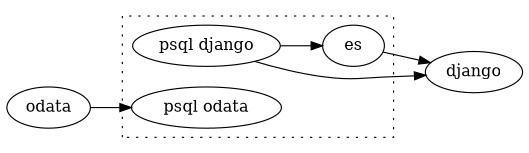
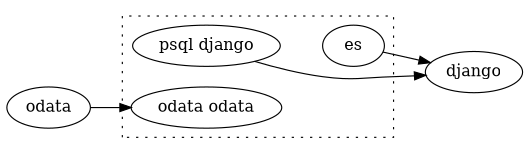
(296, 46) -> none
(206, 108) -> (206, 108)
